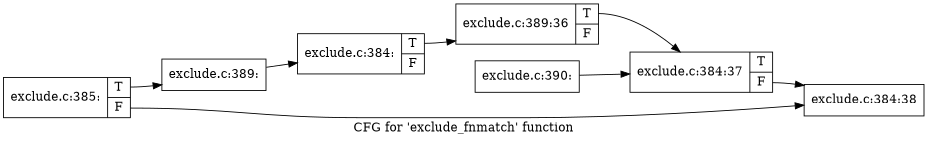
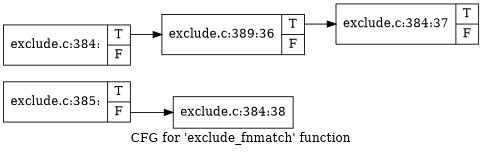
(214, 75) -> none
(527, 77) -> none
(784, 83) -> none
